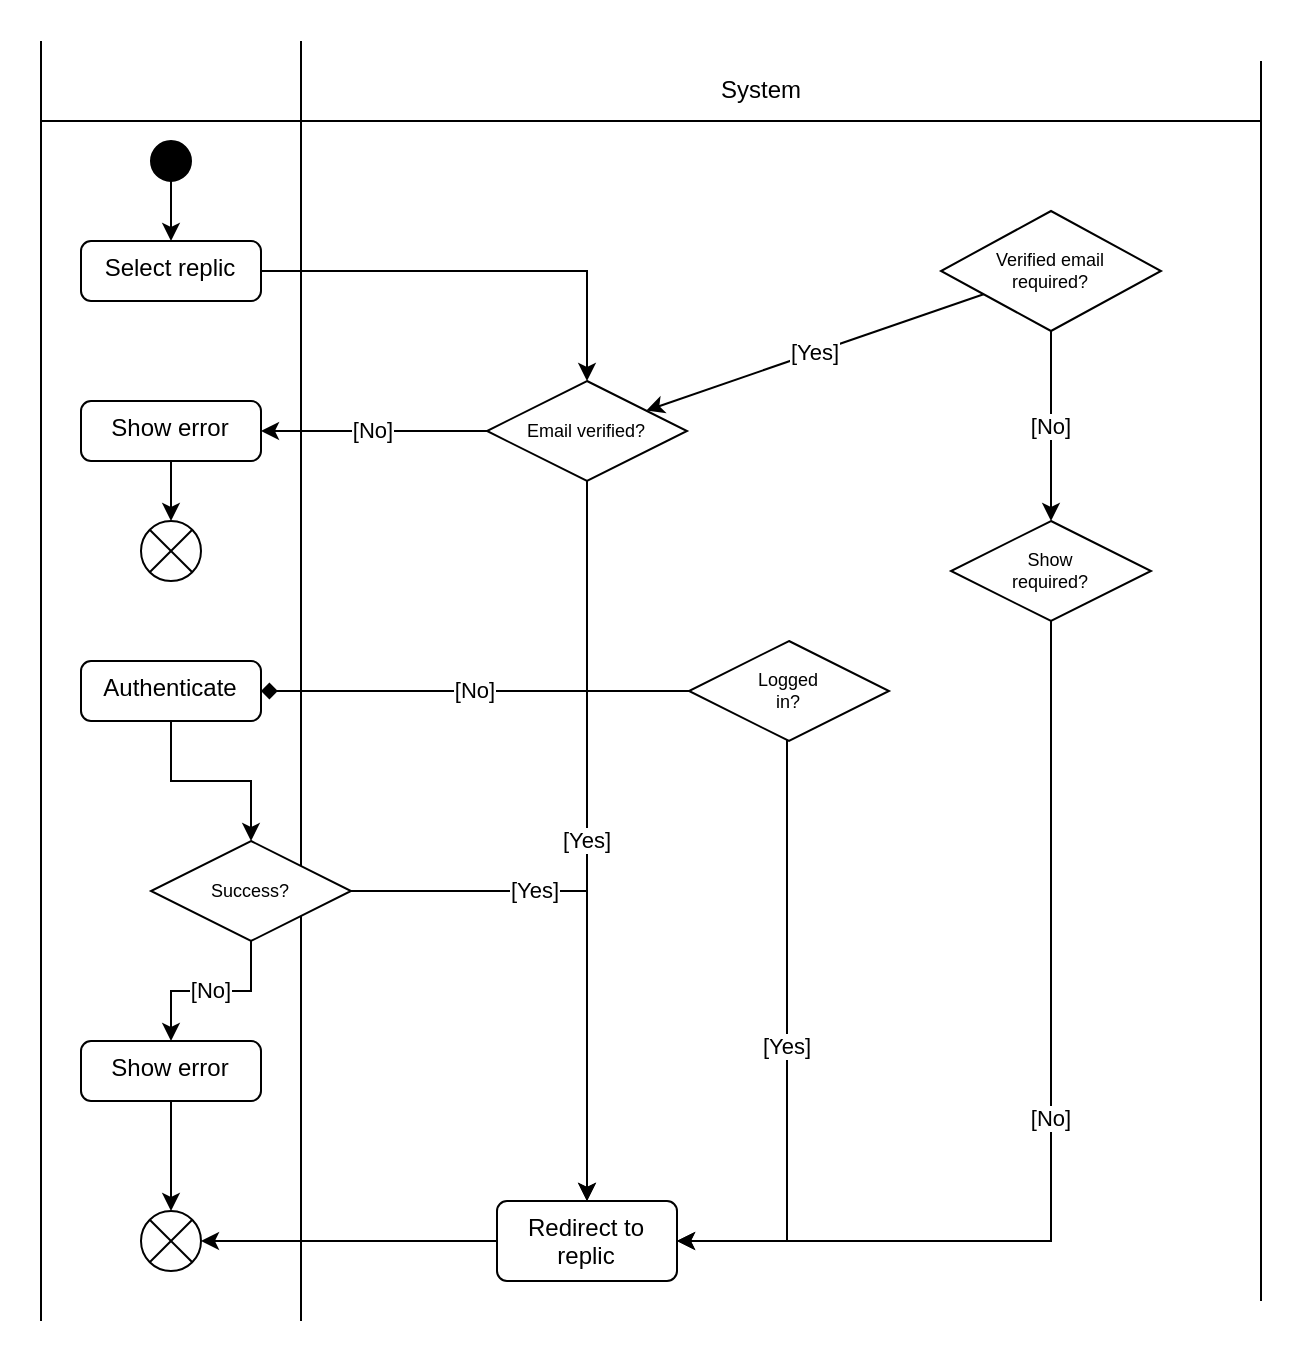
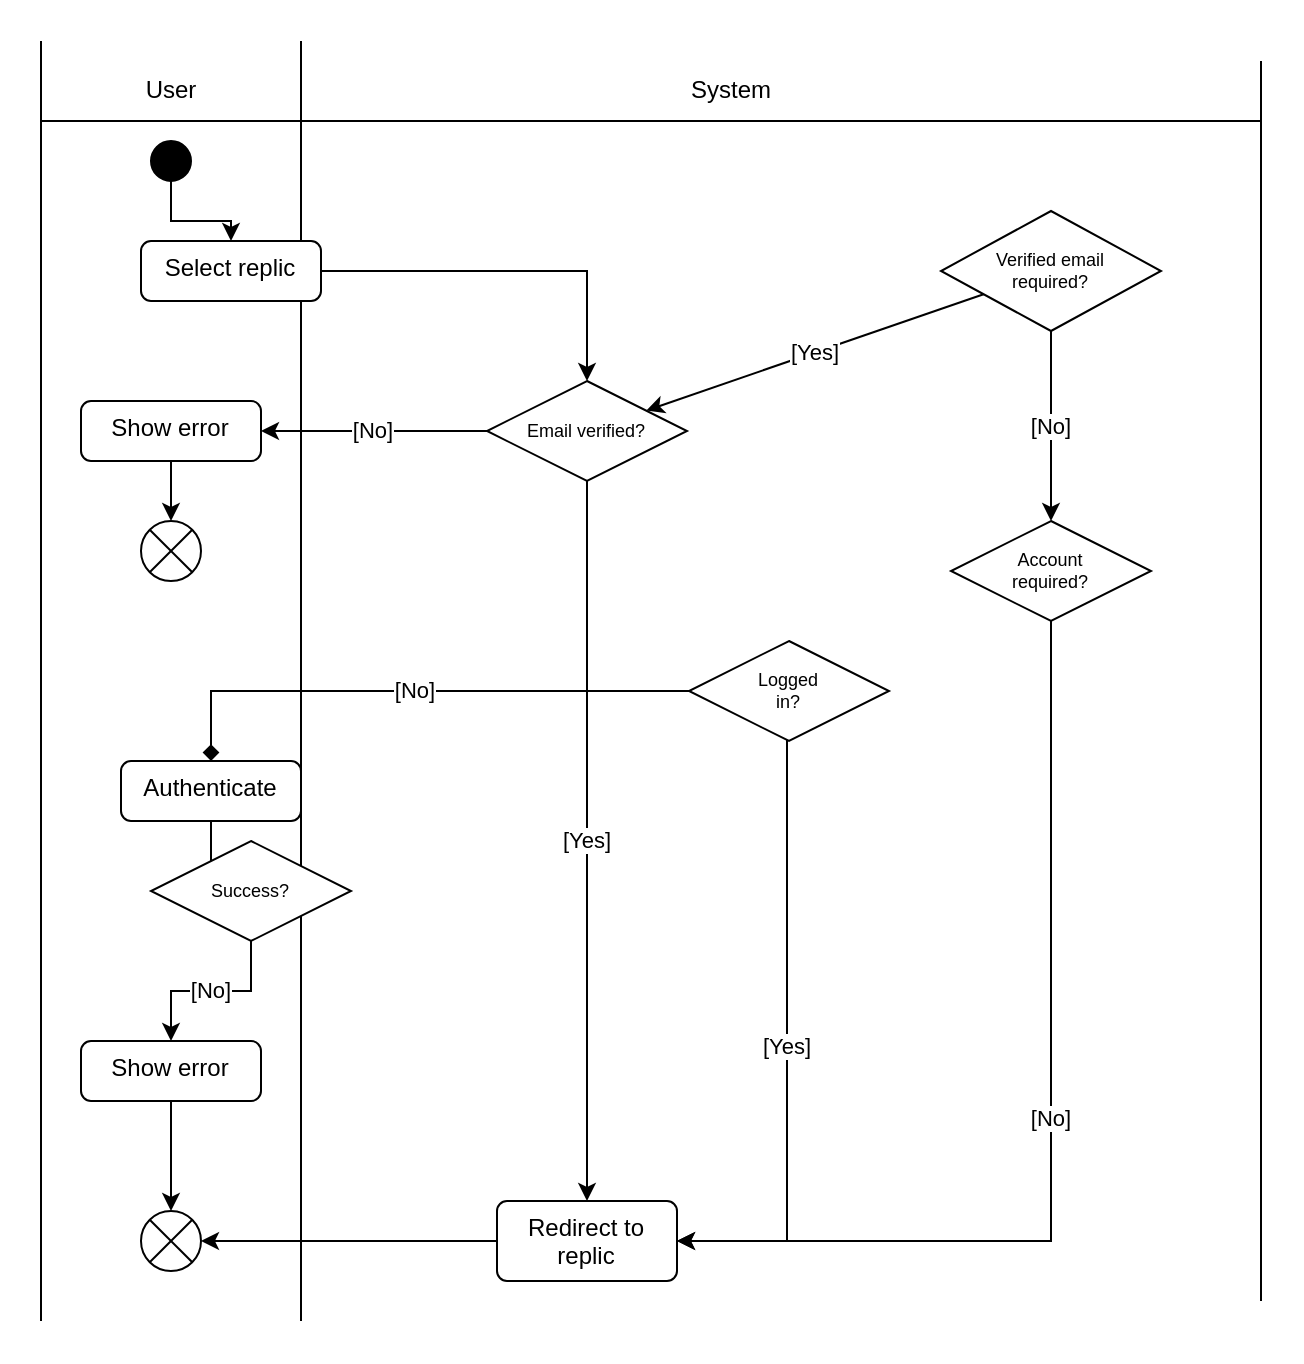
none -> (171, 91)
(761, 91) -> (731, 91)
(171, 271) -> (231, 271)
(1050, 560) -> (1050, 560)
(171, 691) -> (211, 791)
(467, 891) -> none
